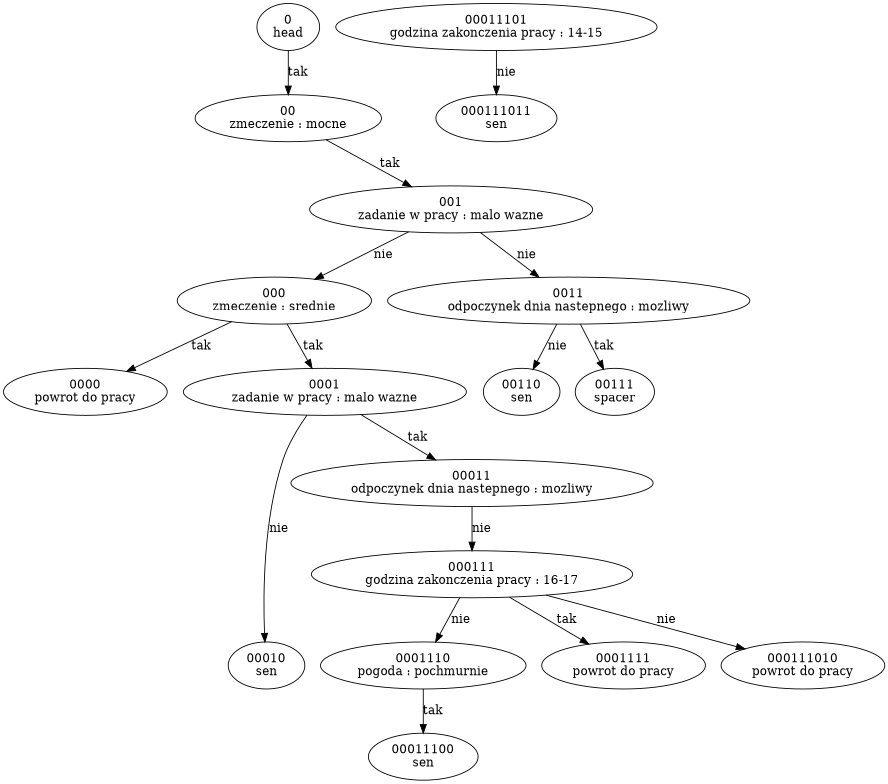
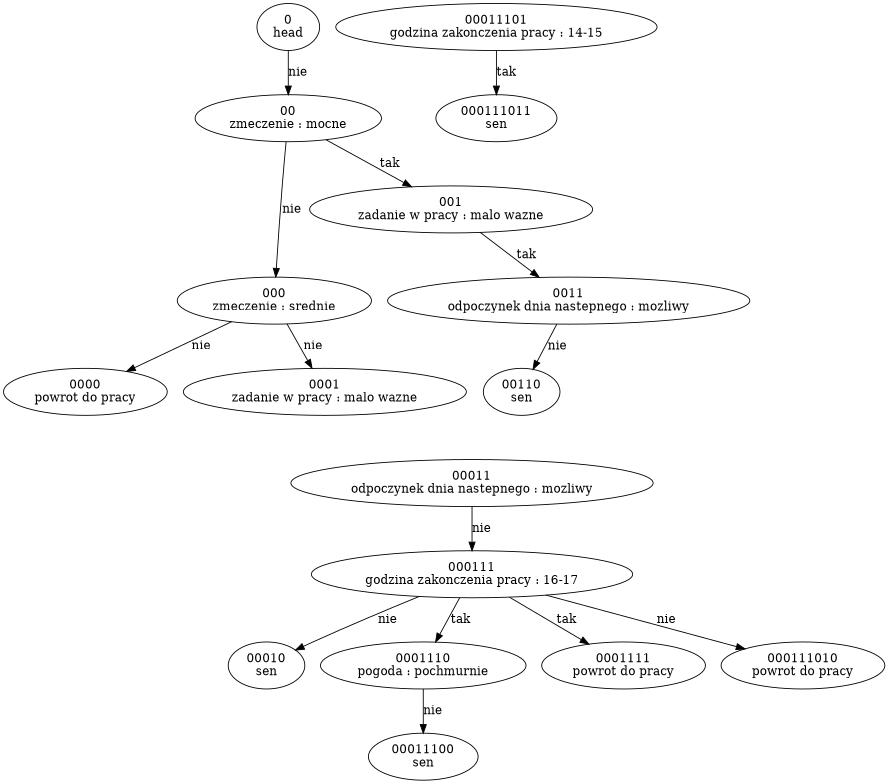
(298, 73) -> (298, 73)
(506, 73) -> (506, 73)
(366, 254) -> (281, 205)
(526, 255) -> (526, 255)
(201, 346) -> (201, 346)
(313, 346) -> (313, 346)
(615, 392) -> none
(394, 435) -> none
(270, 521) -> (361, 621)
(461, 620) -> (461, 620)
(433, 711) -> (433, 711)
